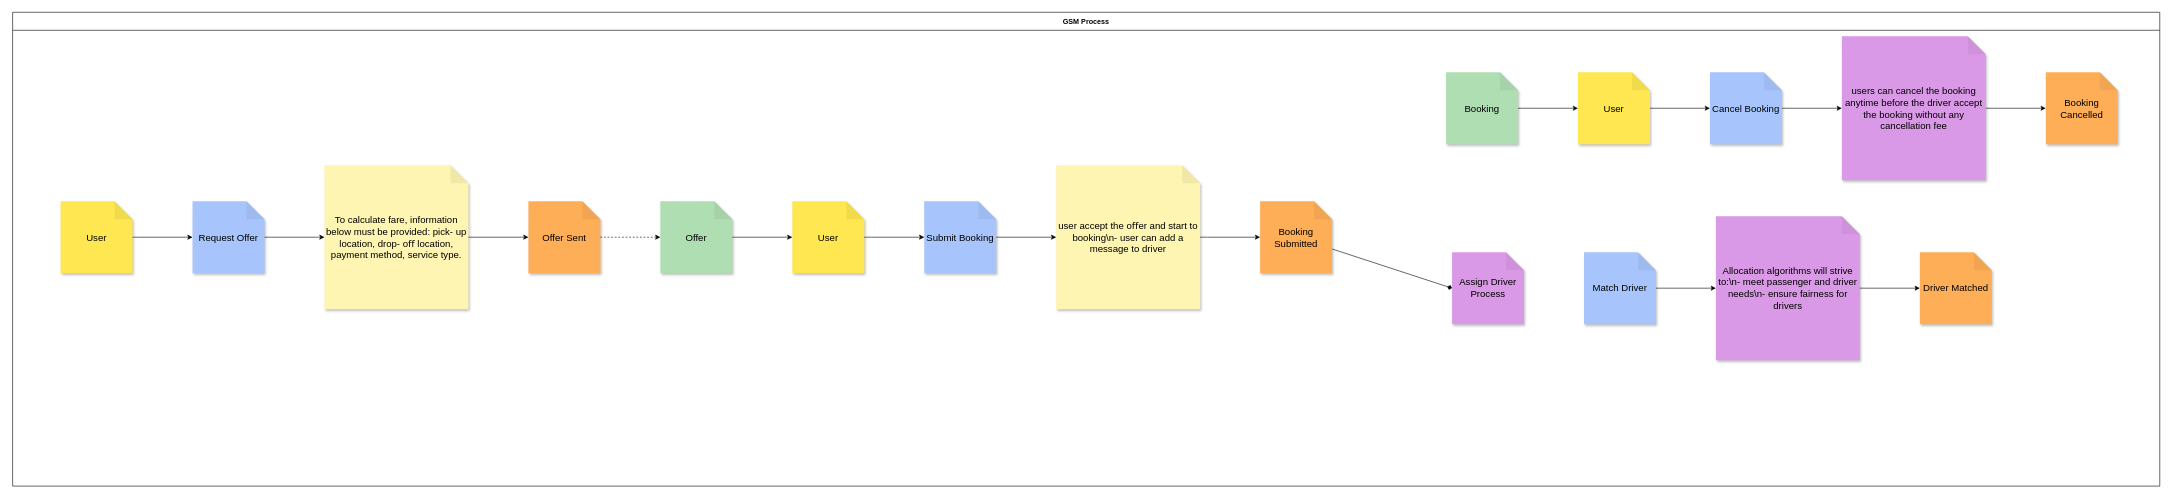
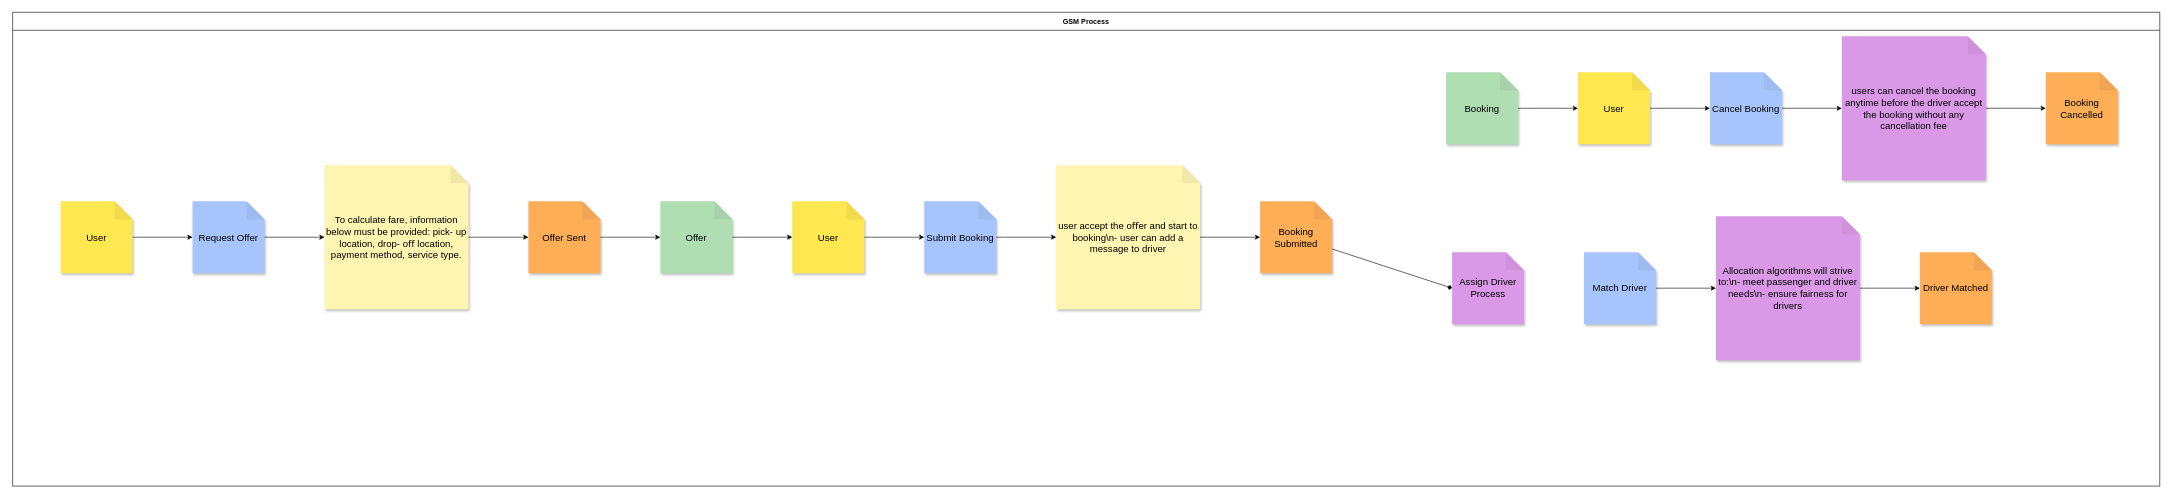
(628, 237) -> (628, 237)
